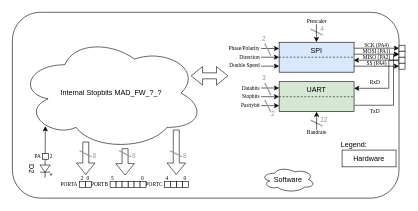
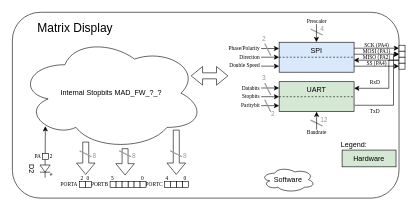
none -> (87, 27)
(369, 159) -> (369, 159)
